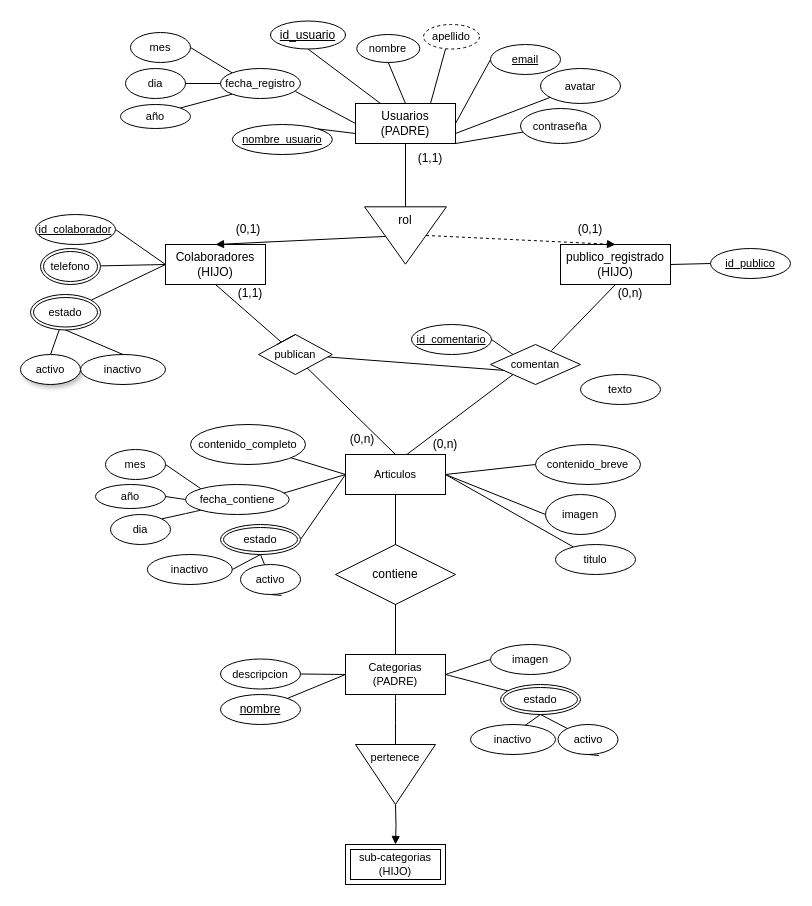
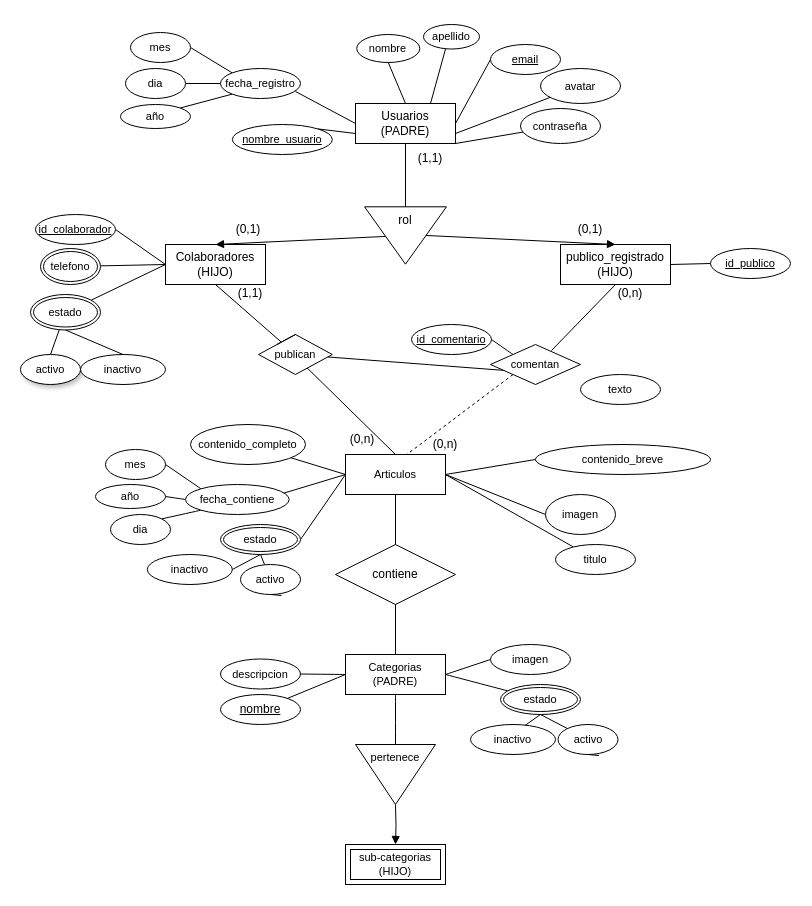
(308, 35) -> none
(452, 37) -> (452, 37)
(344, 76) -> none
(516, 240) -> (516, 240)
(459, 415) -> (459, 415)
(588, 465) -> (623, 460)
